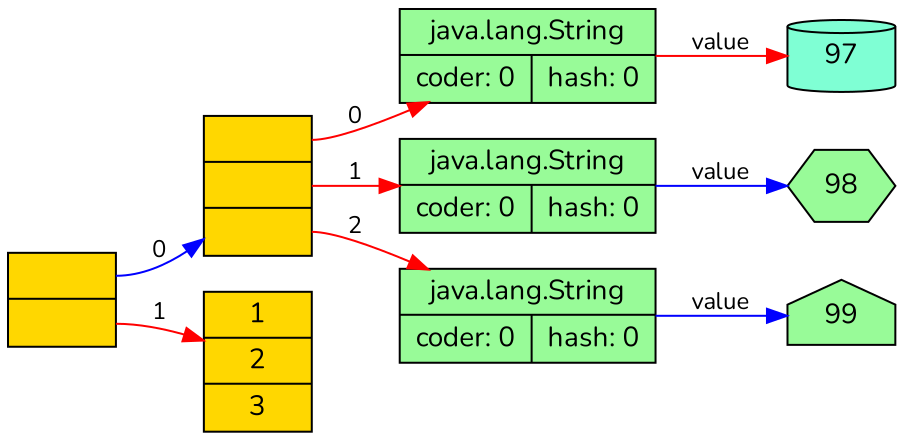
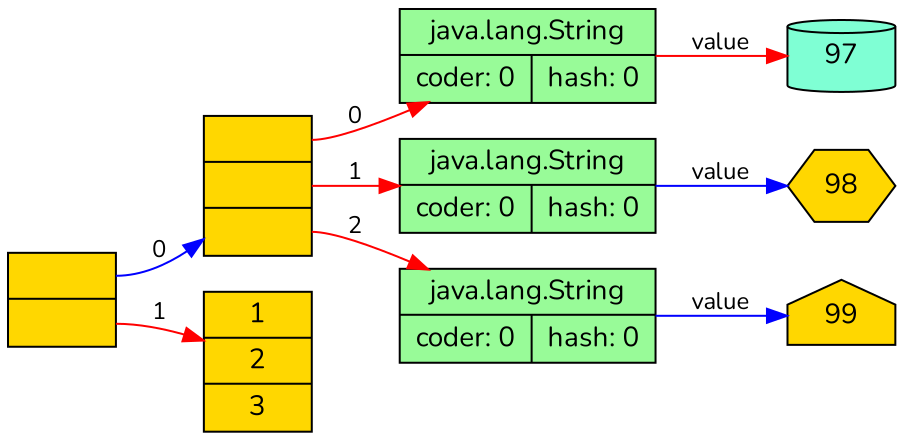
(841, 186) -> (841, 186)
(841, 316) -> (841, 316)
